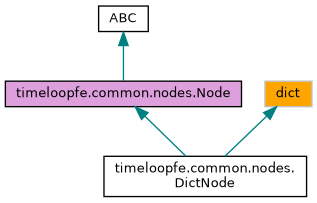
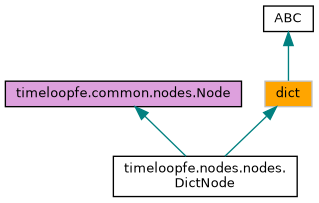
(123, 63) -> (288, 63)
(205, 176) -> (205, 176)
